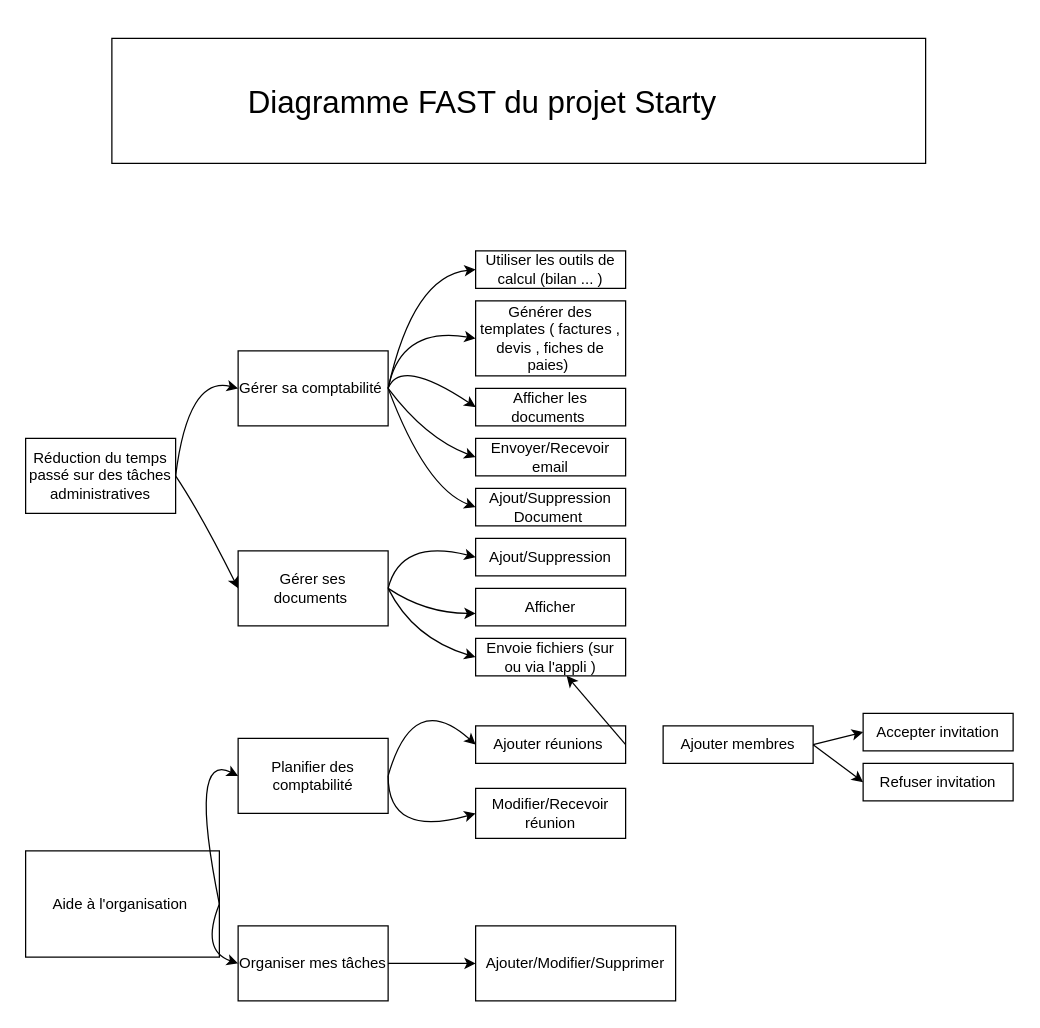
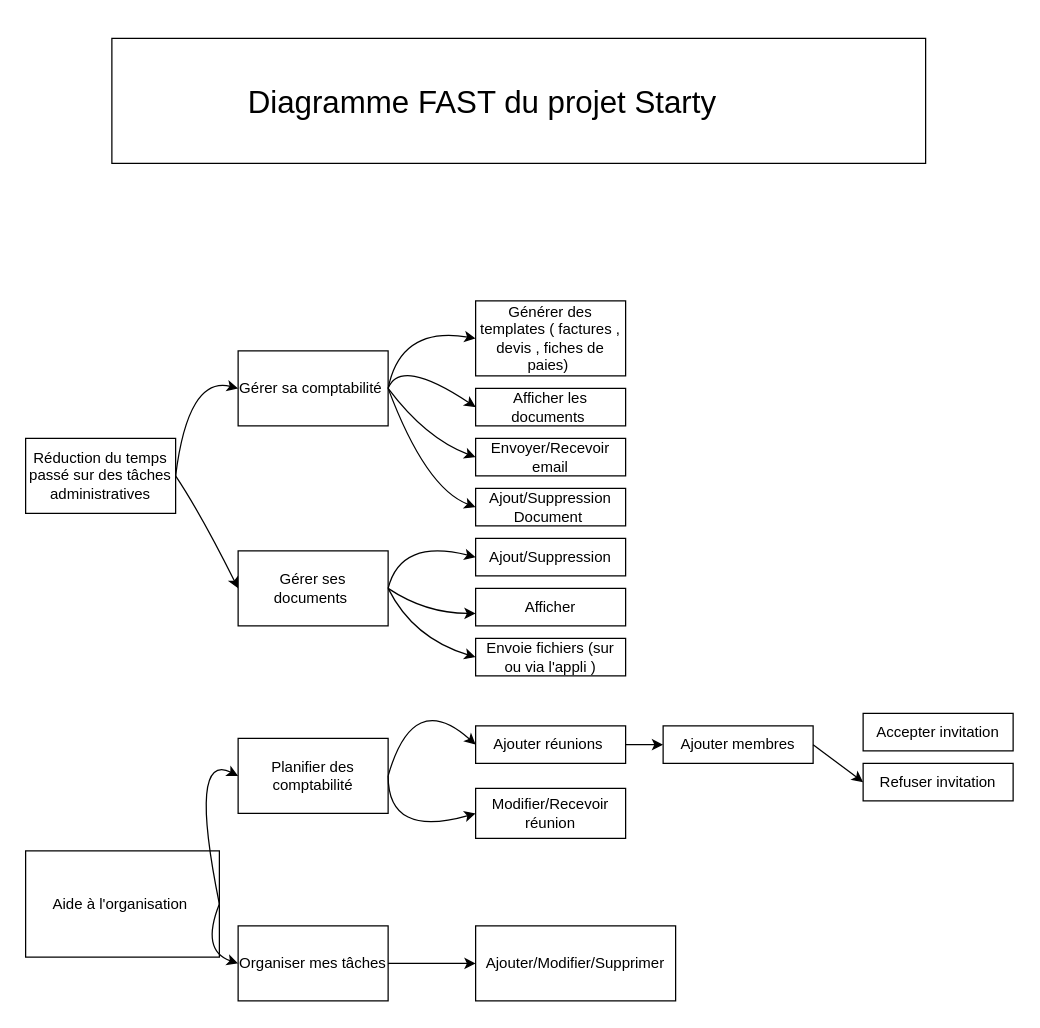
(551, 269) -> none
(419, 305) -> none
(599, 713) -> (640, 744)
(836, 739) -> none
